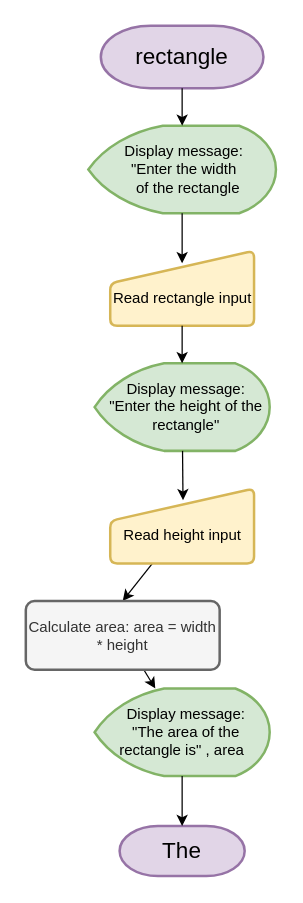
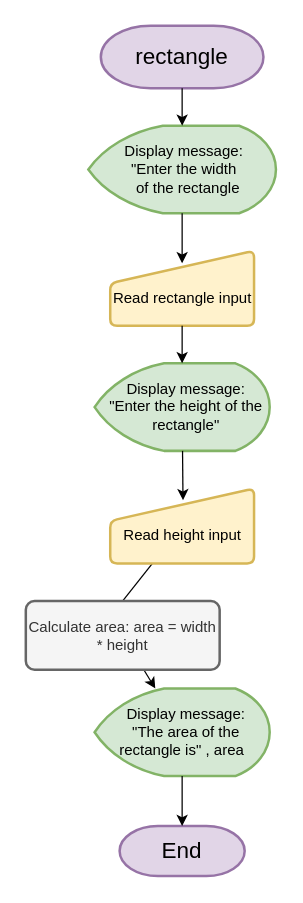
(129, 593) -> (126, 596)
(182, 851) -> (182, 851)
